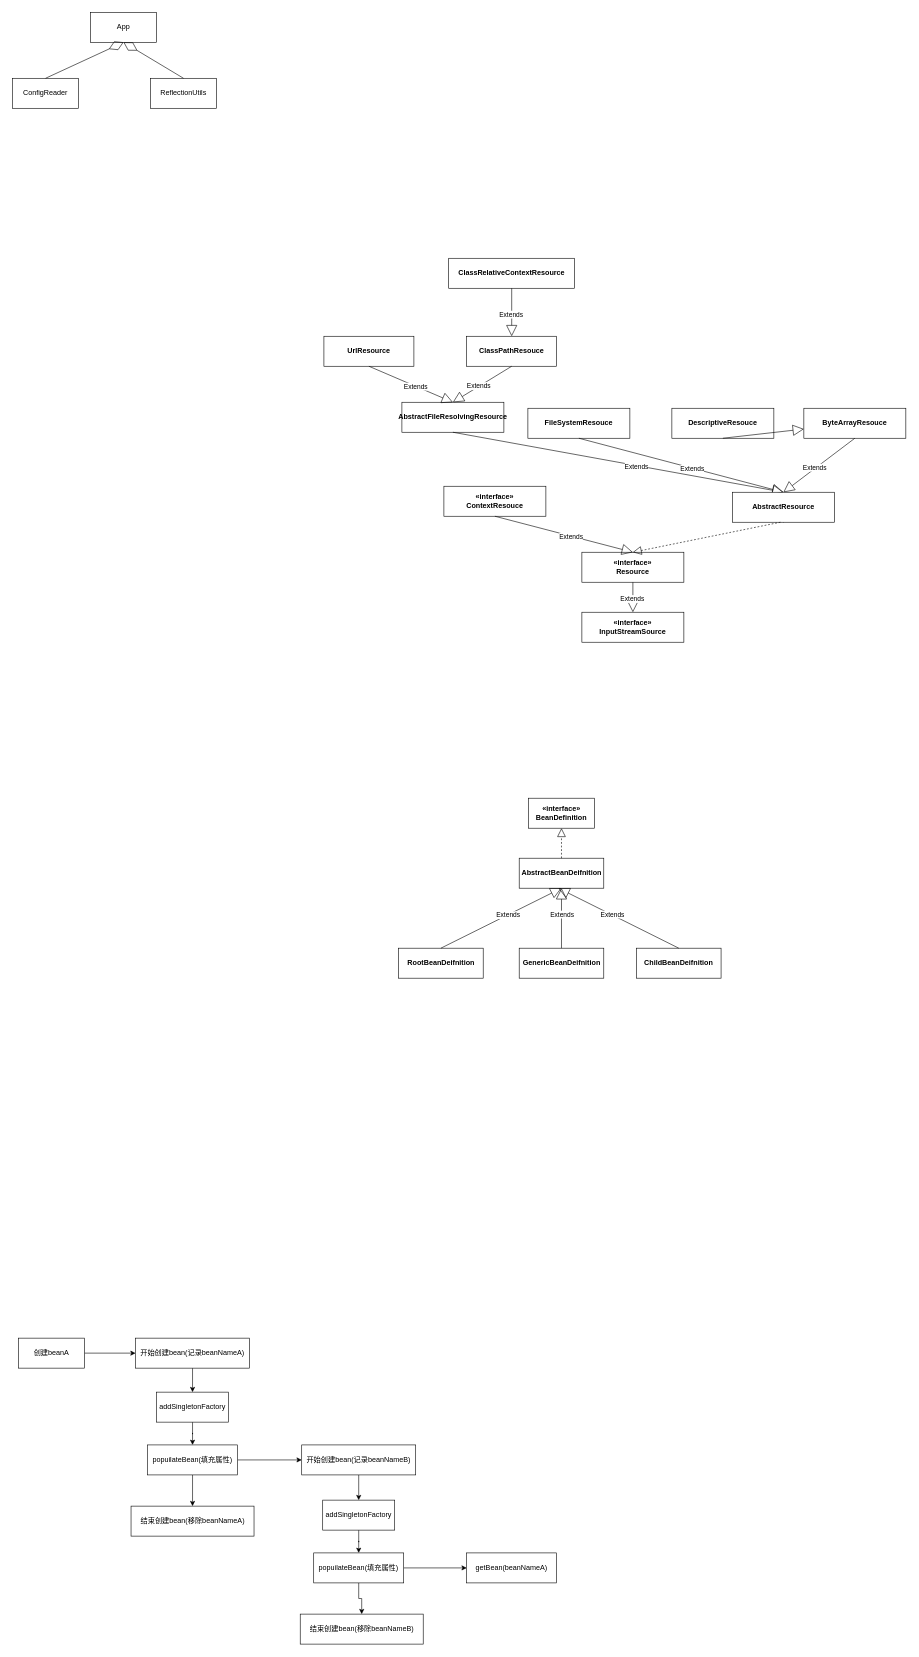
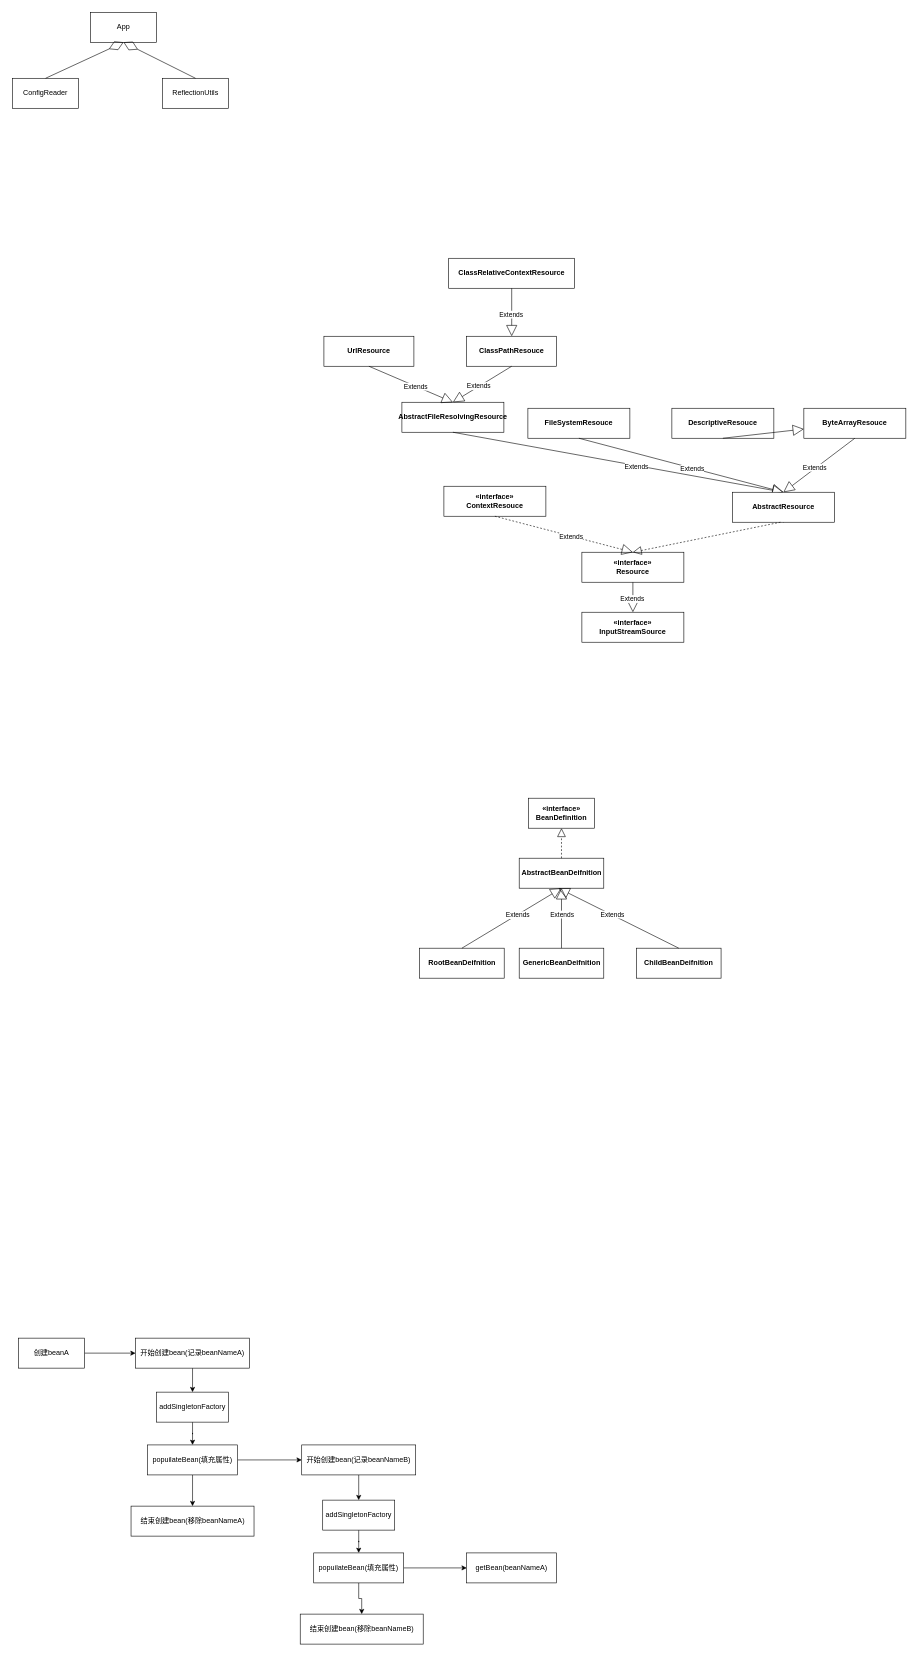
(183, 93) -> (195, 93)
(528, 525) -> (528, 525)
(441, 963) -> (462, 963)
